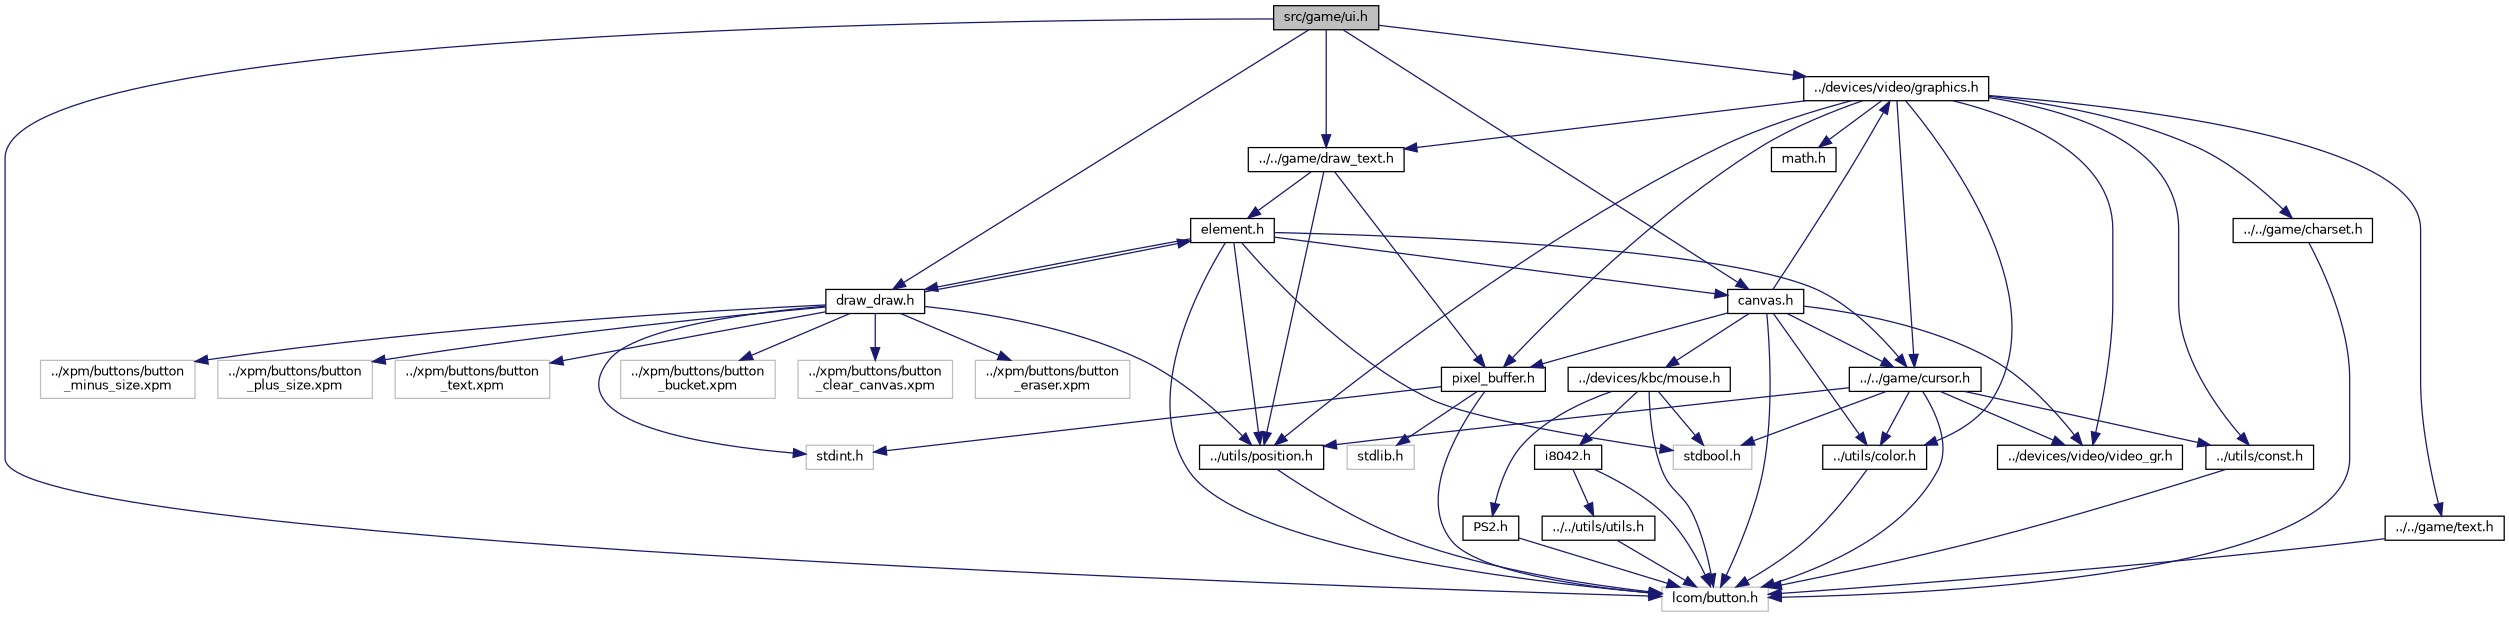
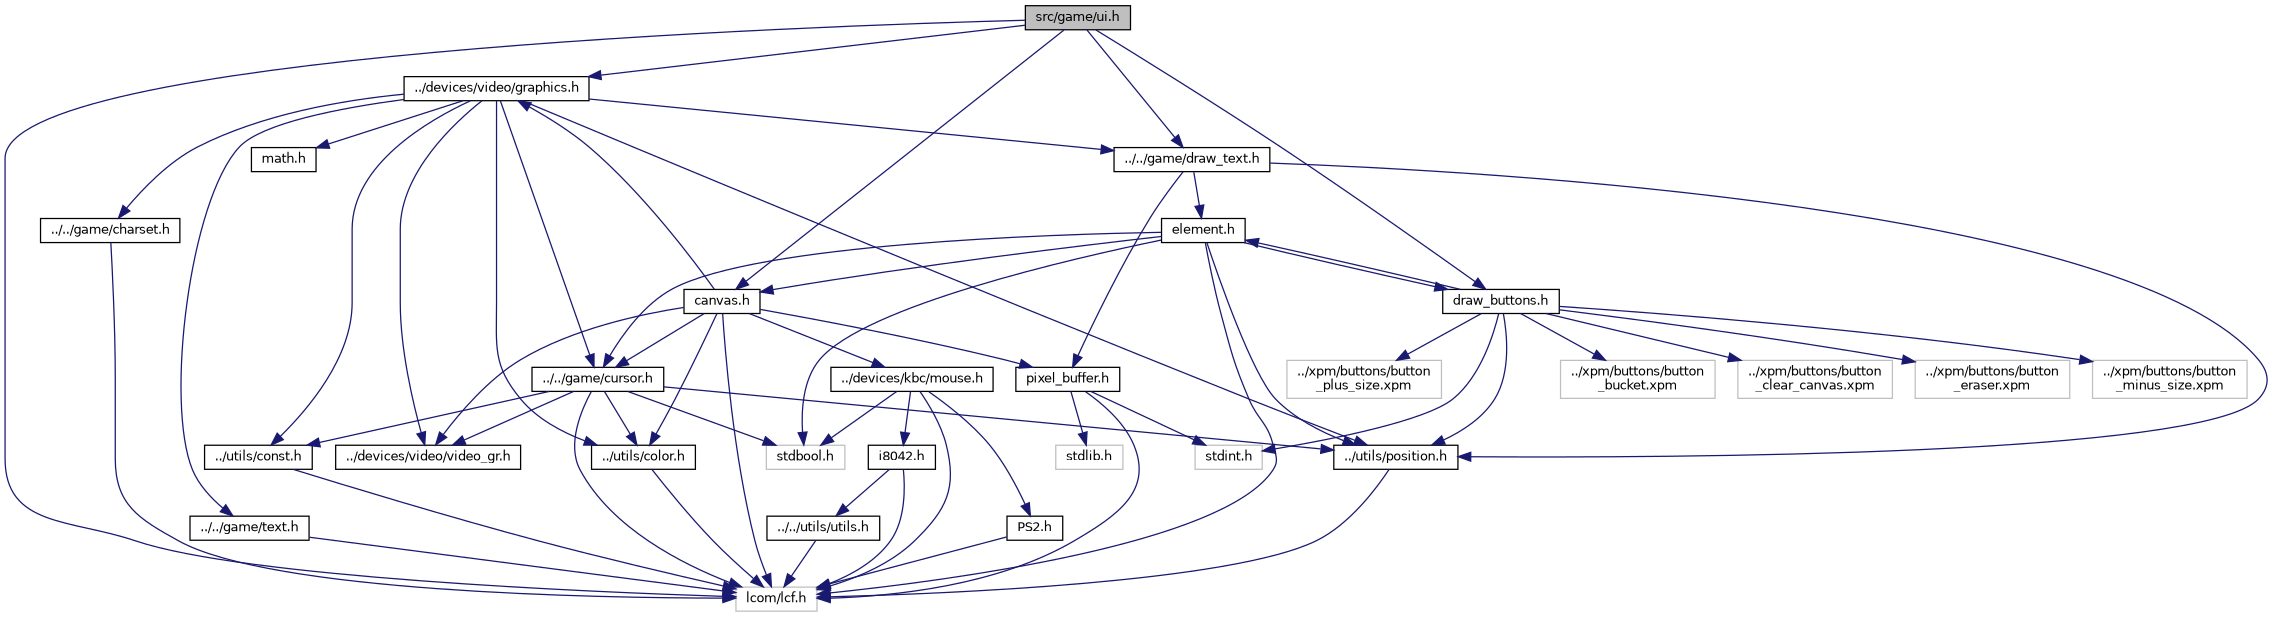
(1674, 209) -> none
(875, 301) -> (1501, 301)
(472, 379) -> none
(1715, 599) -> (776, 599)
